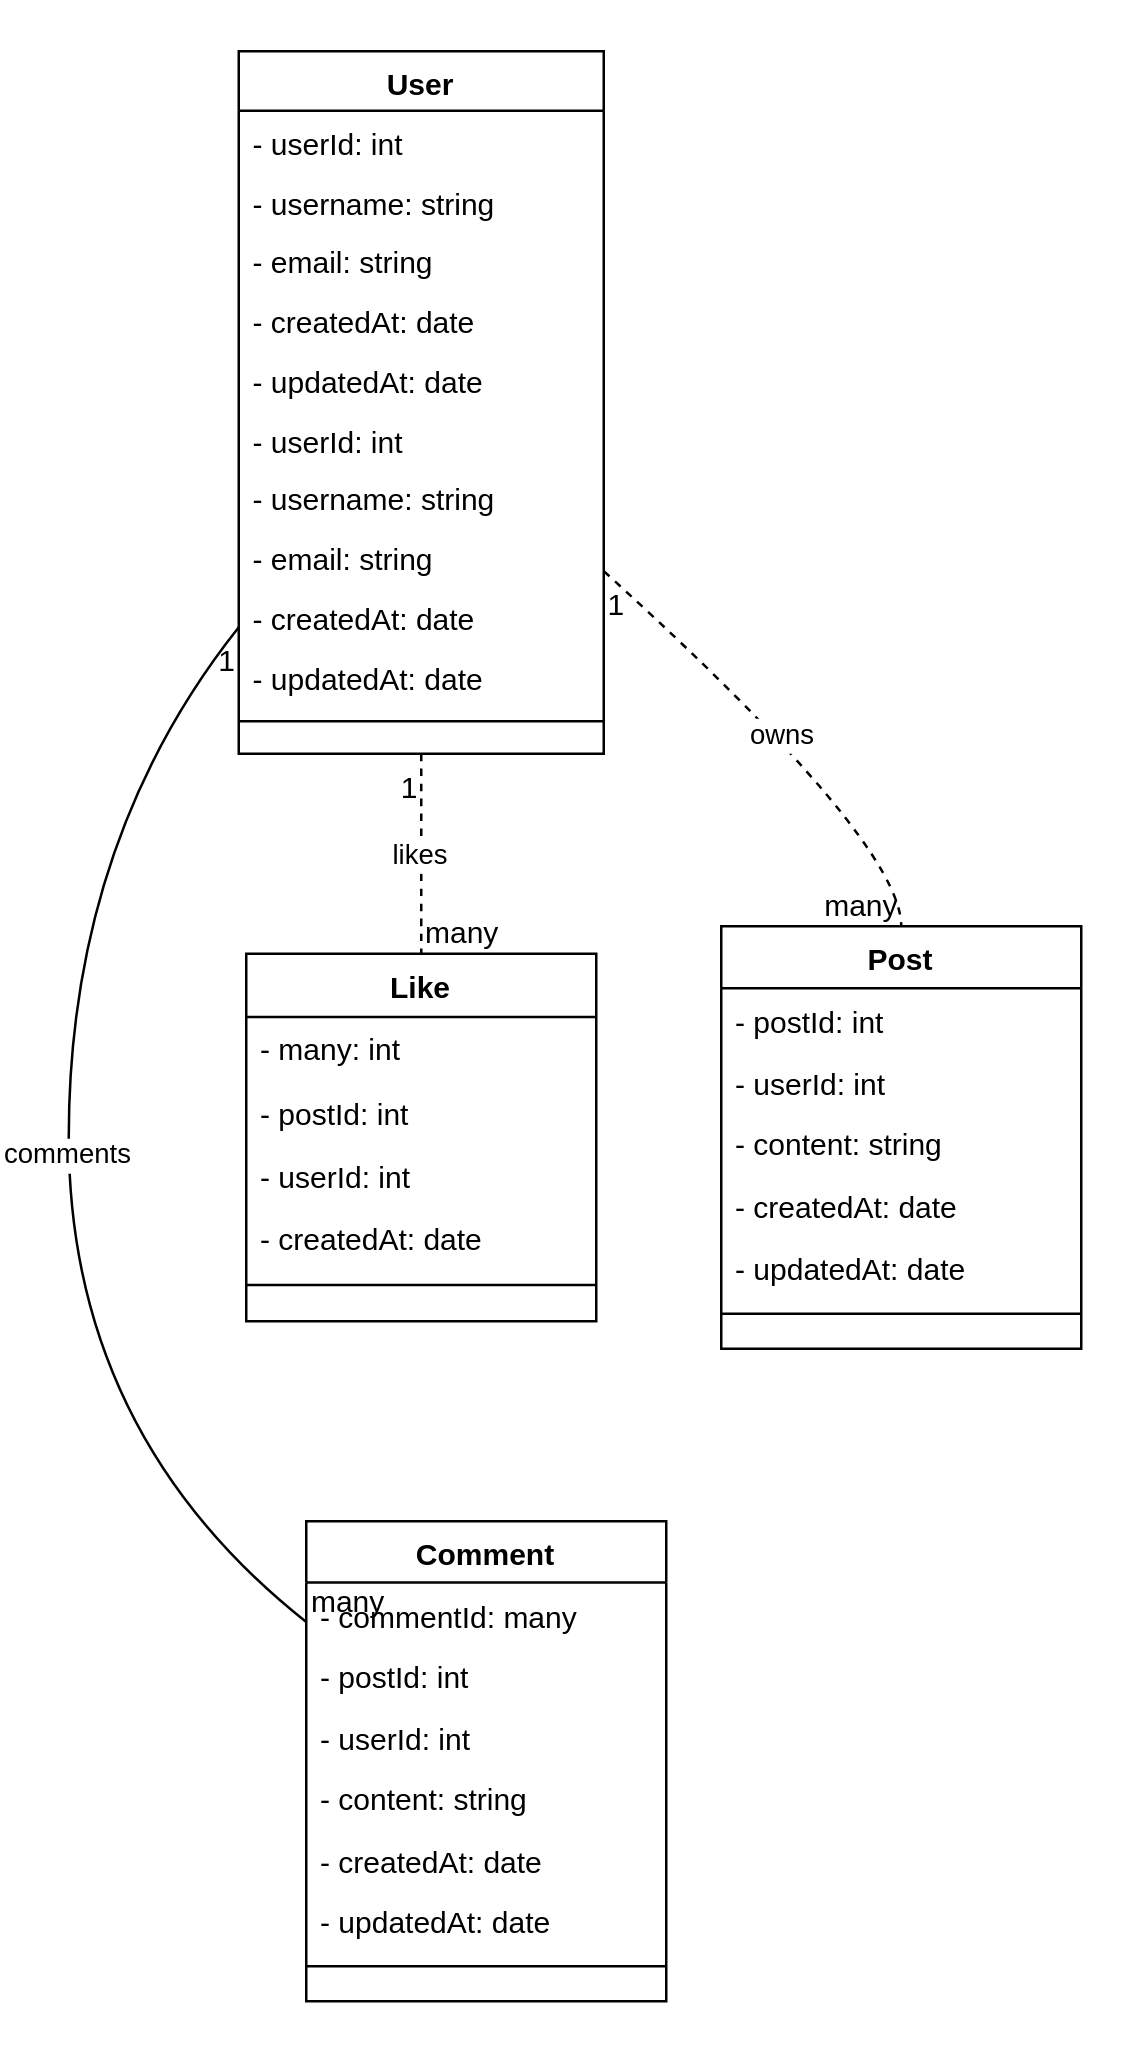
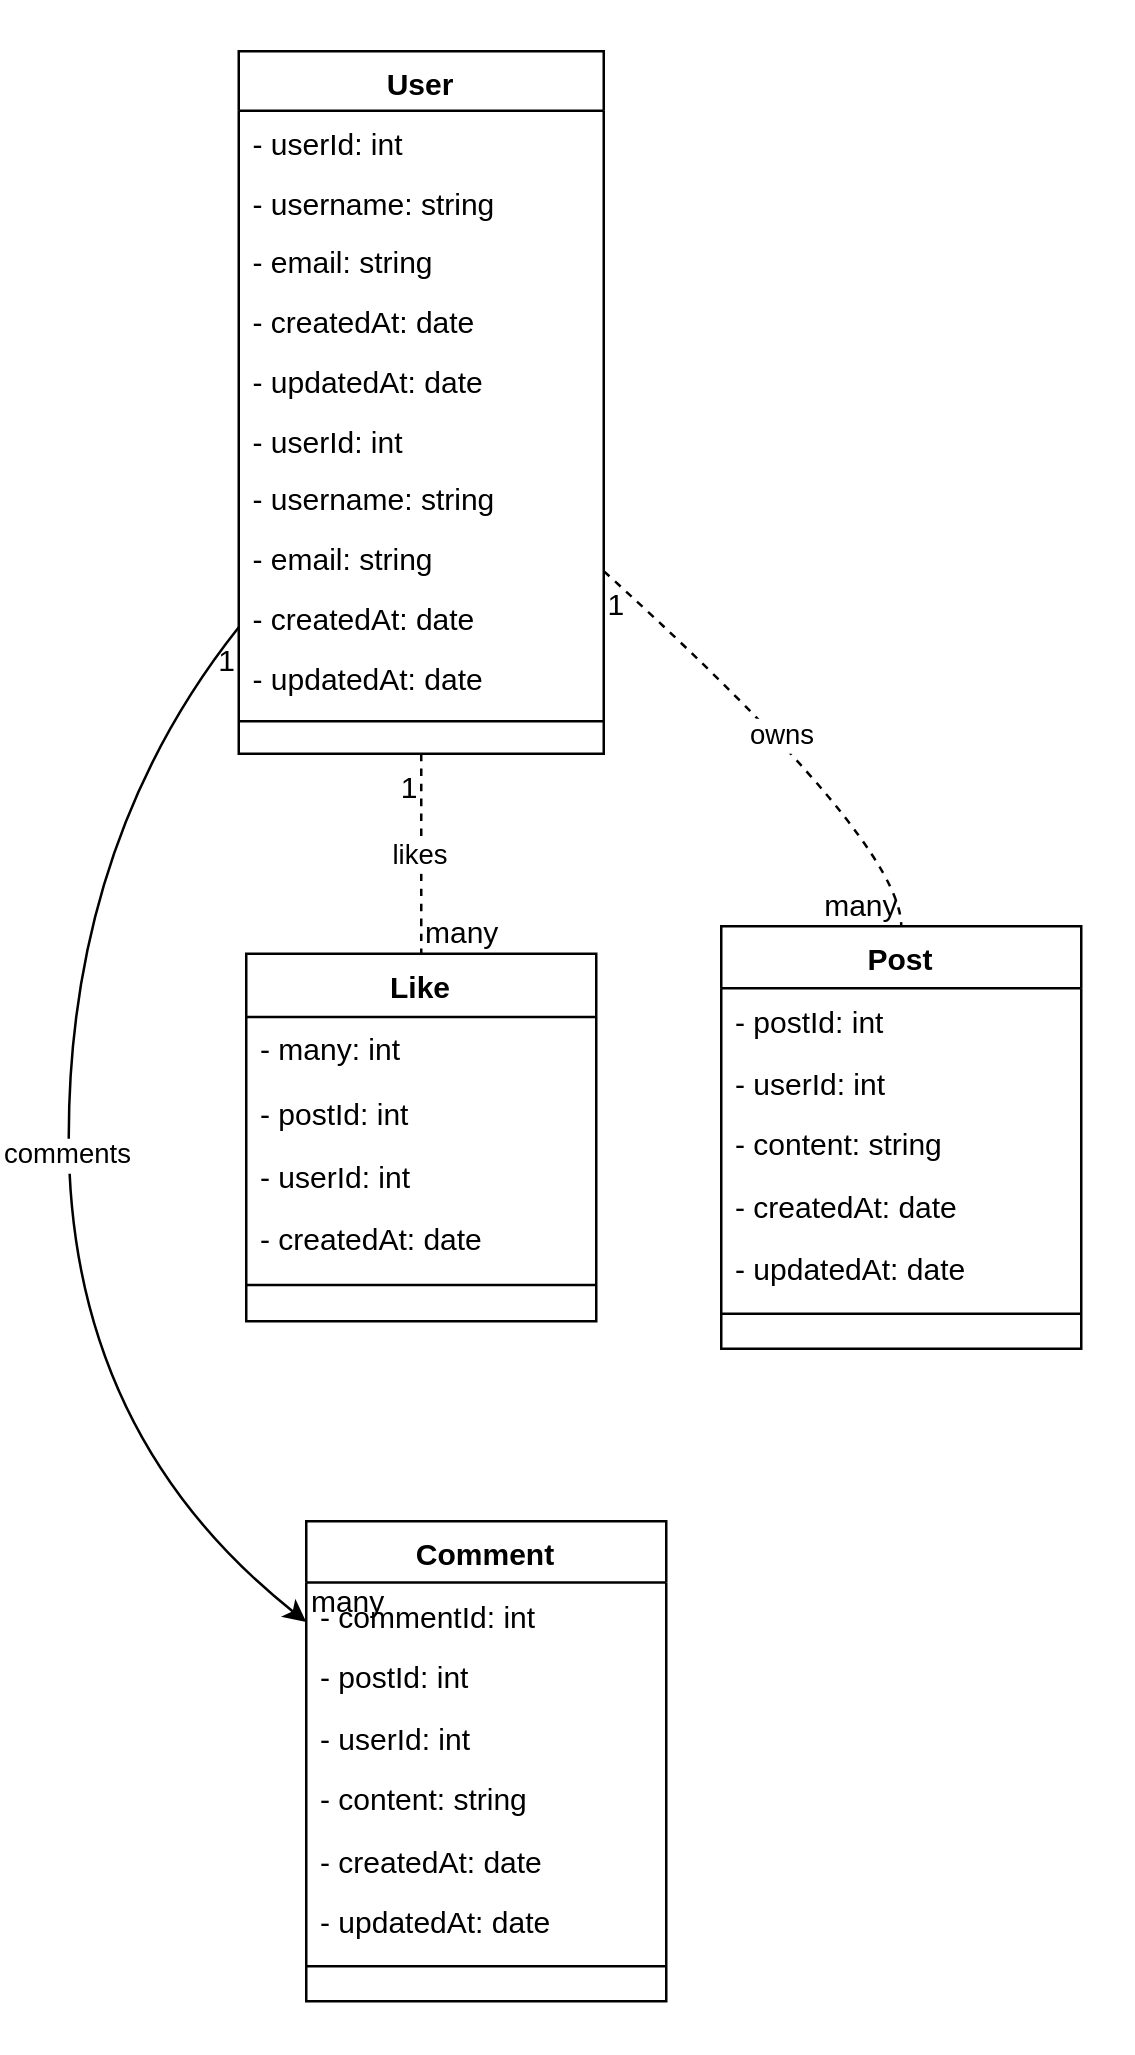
(157, 1458) -> (292, 1611)
(451, 1618) -> (439, 1618)
